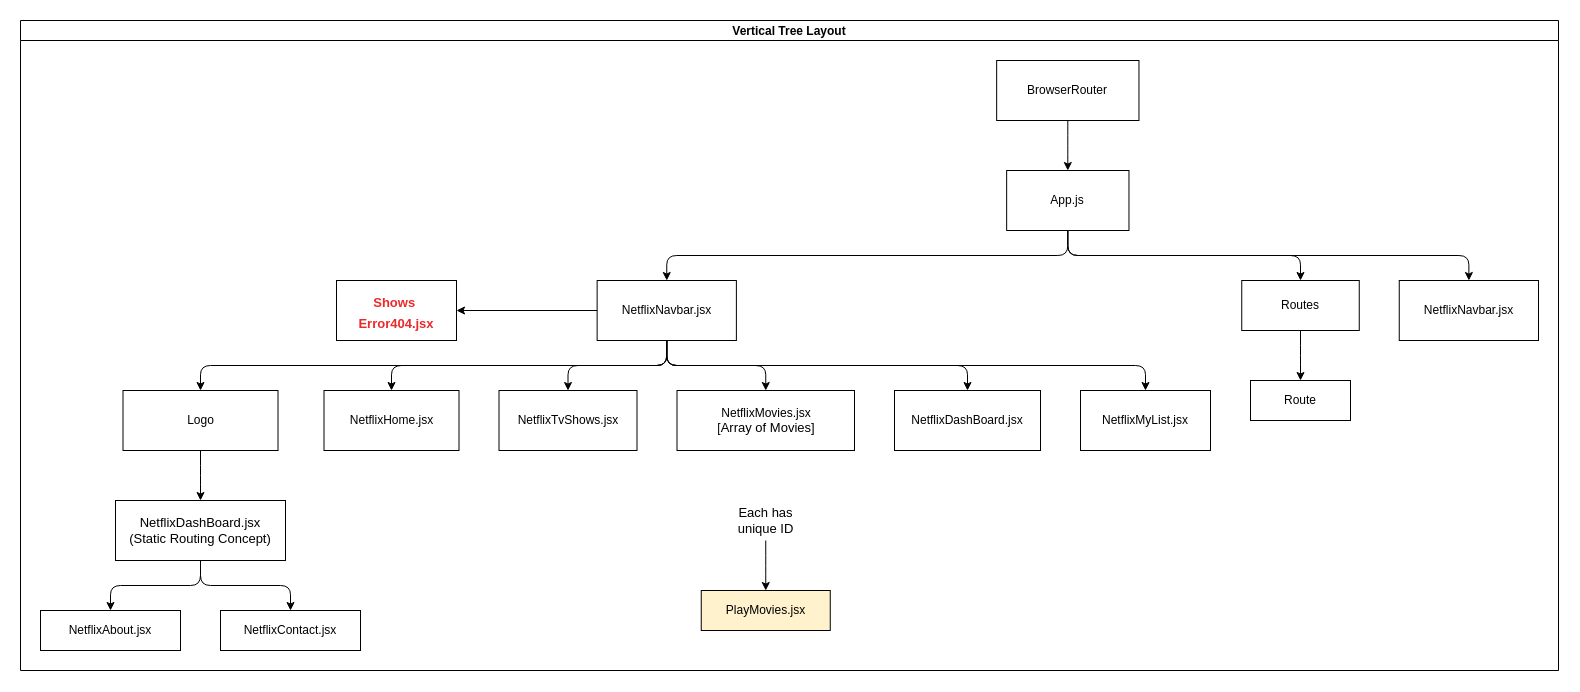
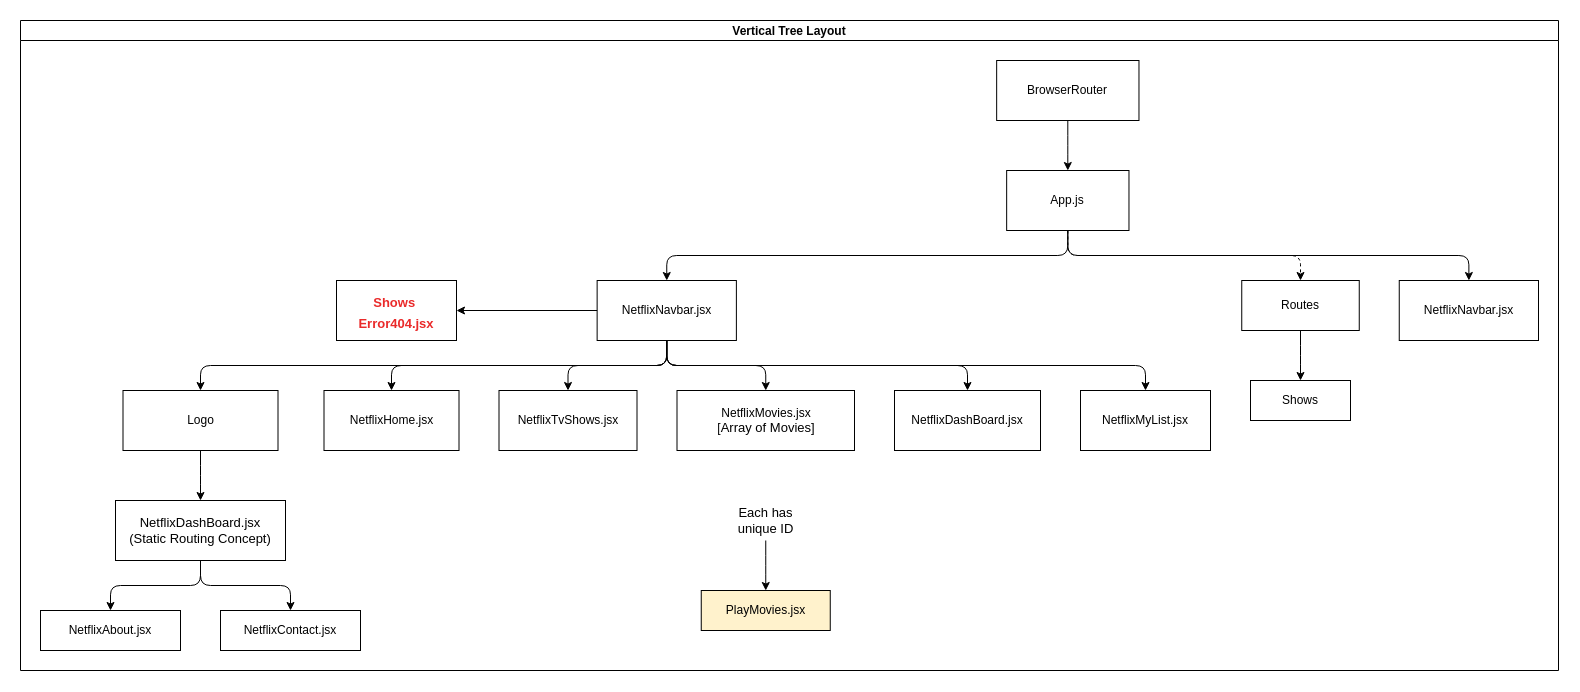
(1301, 266) -> (1301, 266)
(1301, 401) -> (1301, 401)
